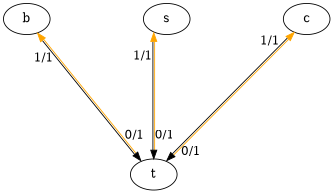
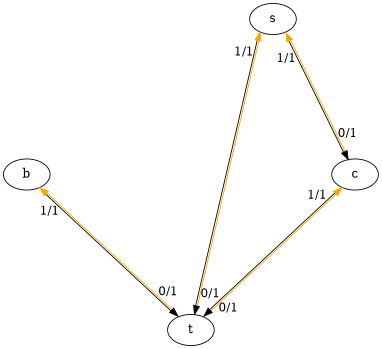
none -> (317, 96)
